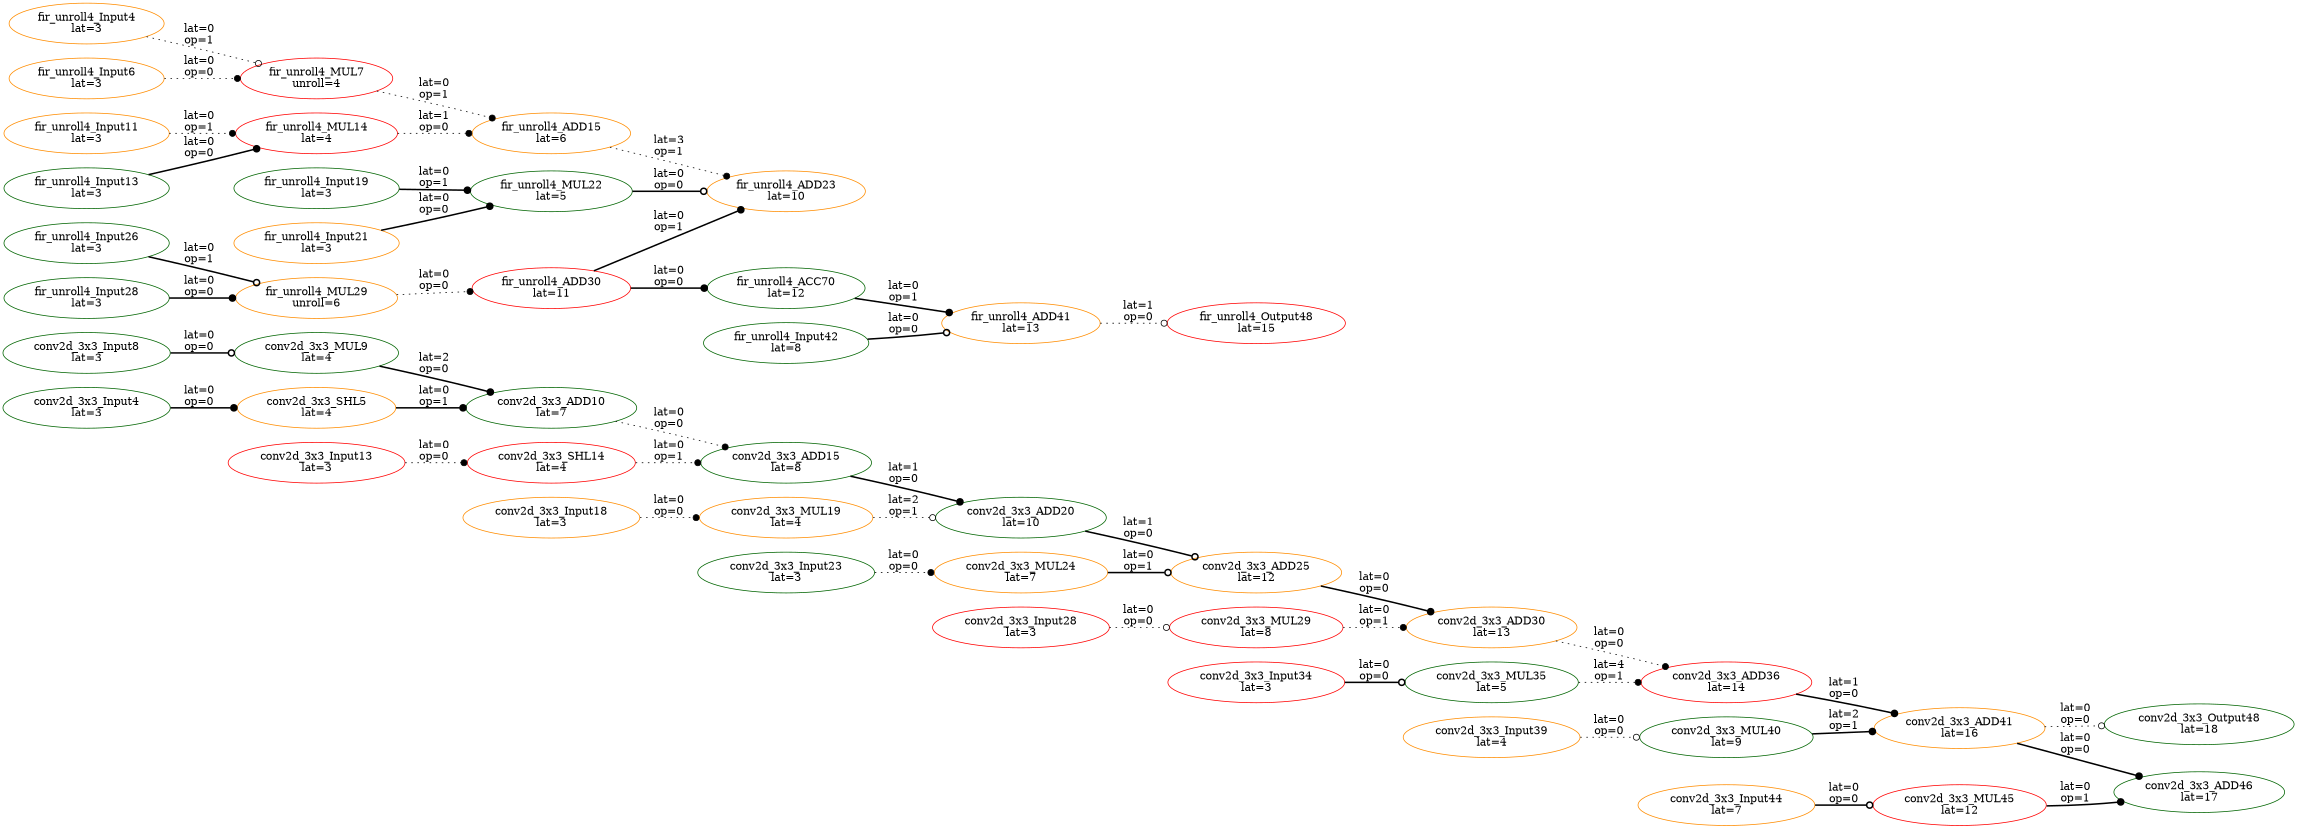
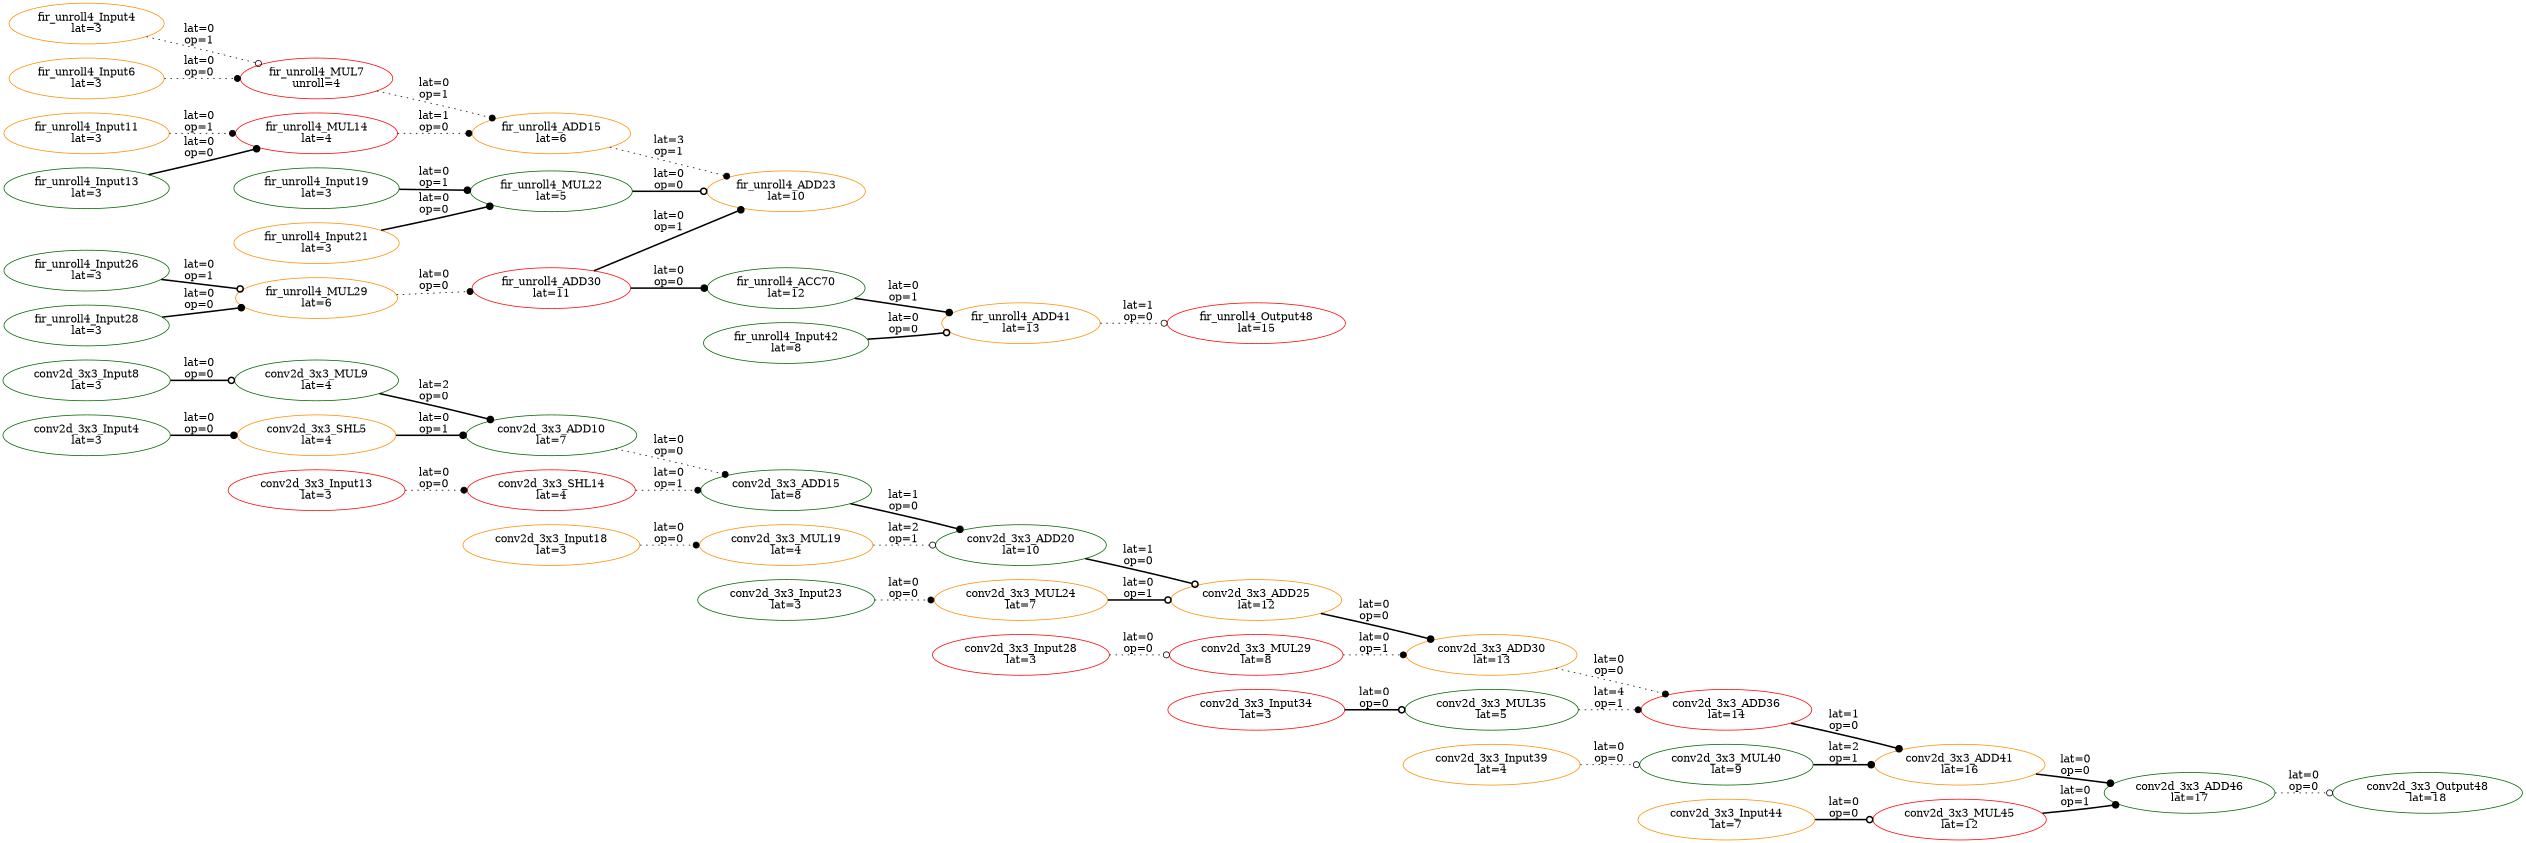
(317, 298) -> (317, 298)
(2071, 726) -> (2301, 793)
